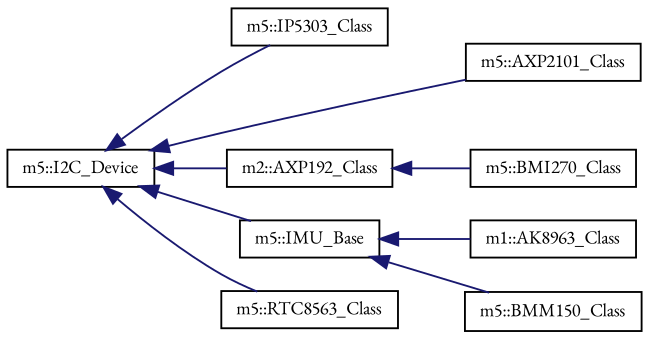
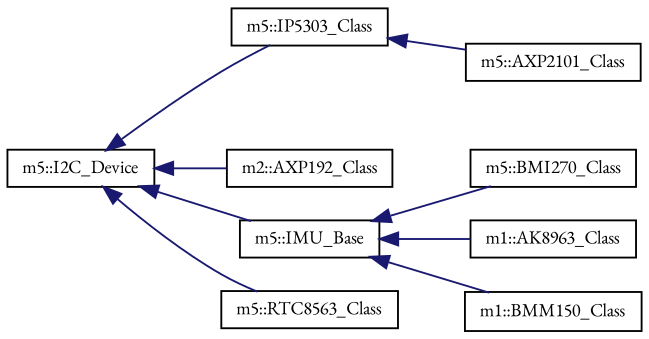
(317, 111) -> (436, 45)
(441, 168) -> (441, 201)
(553, 312) -> (553, 312)
